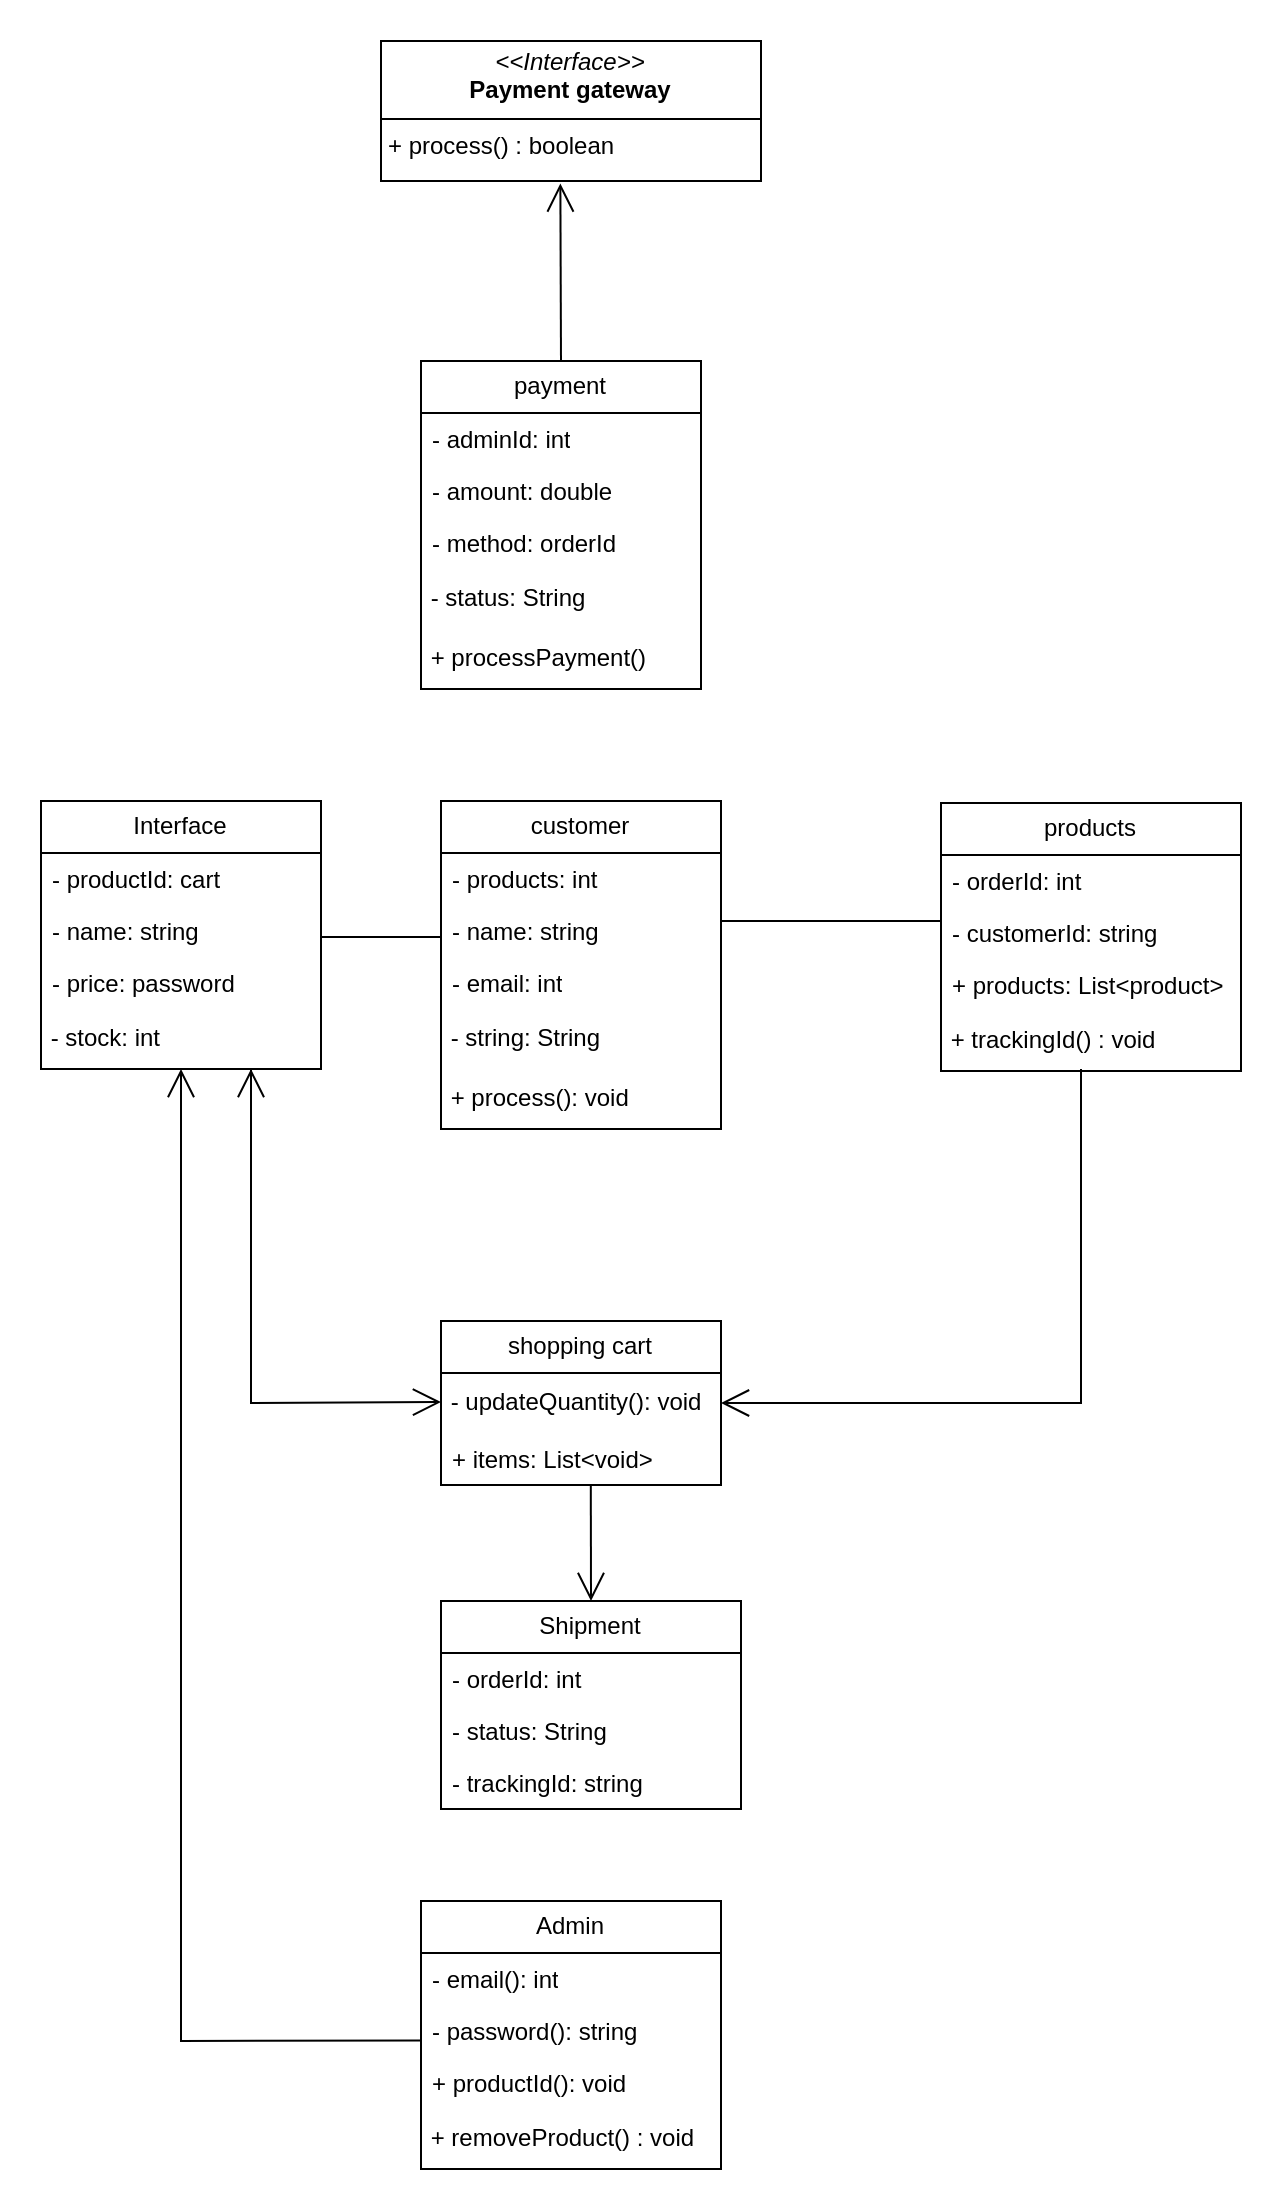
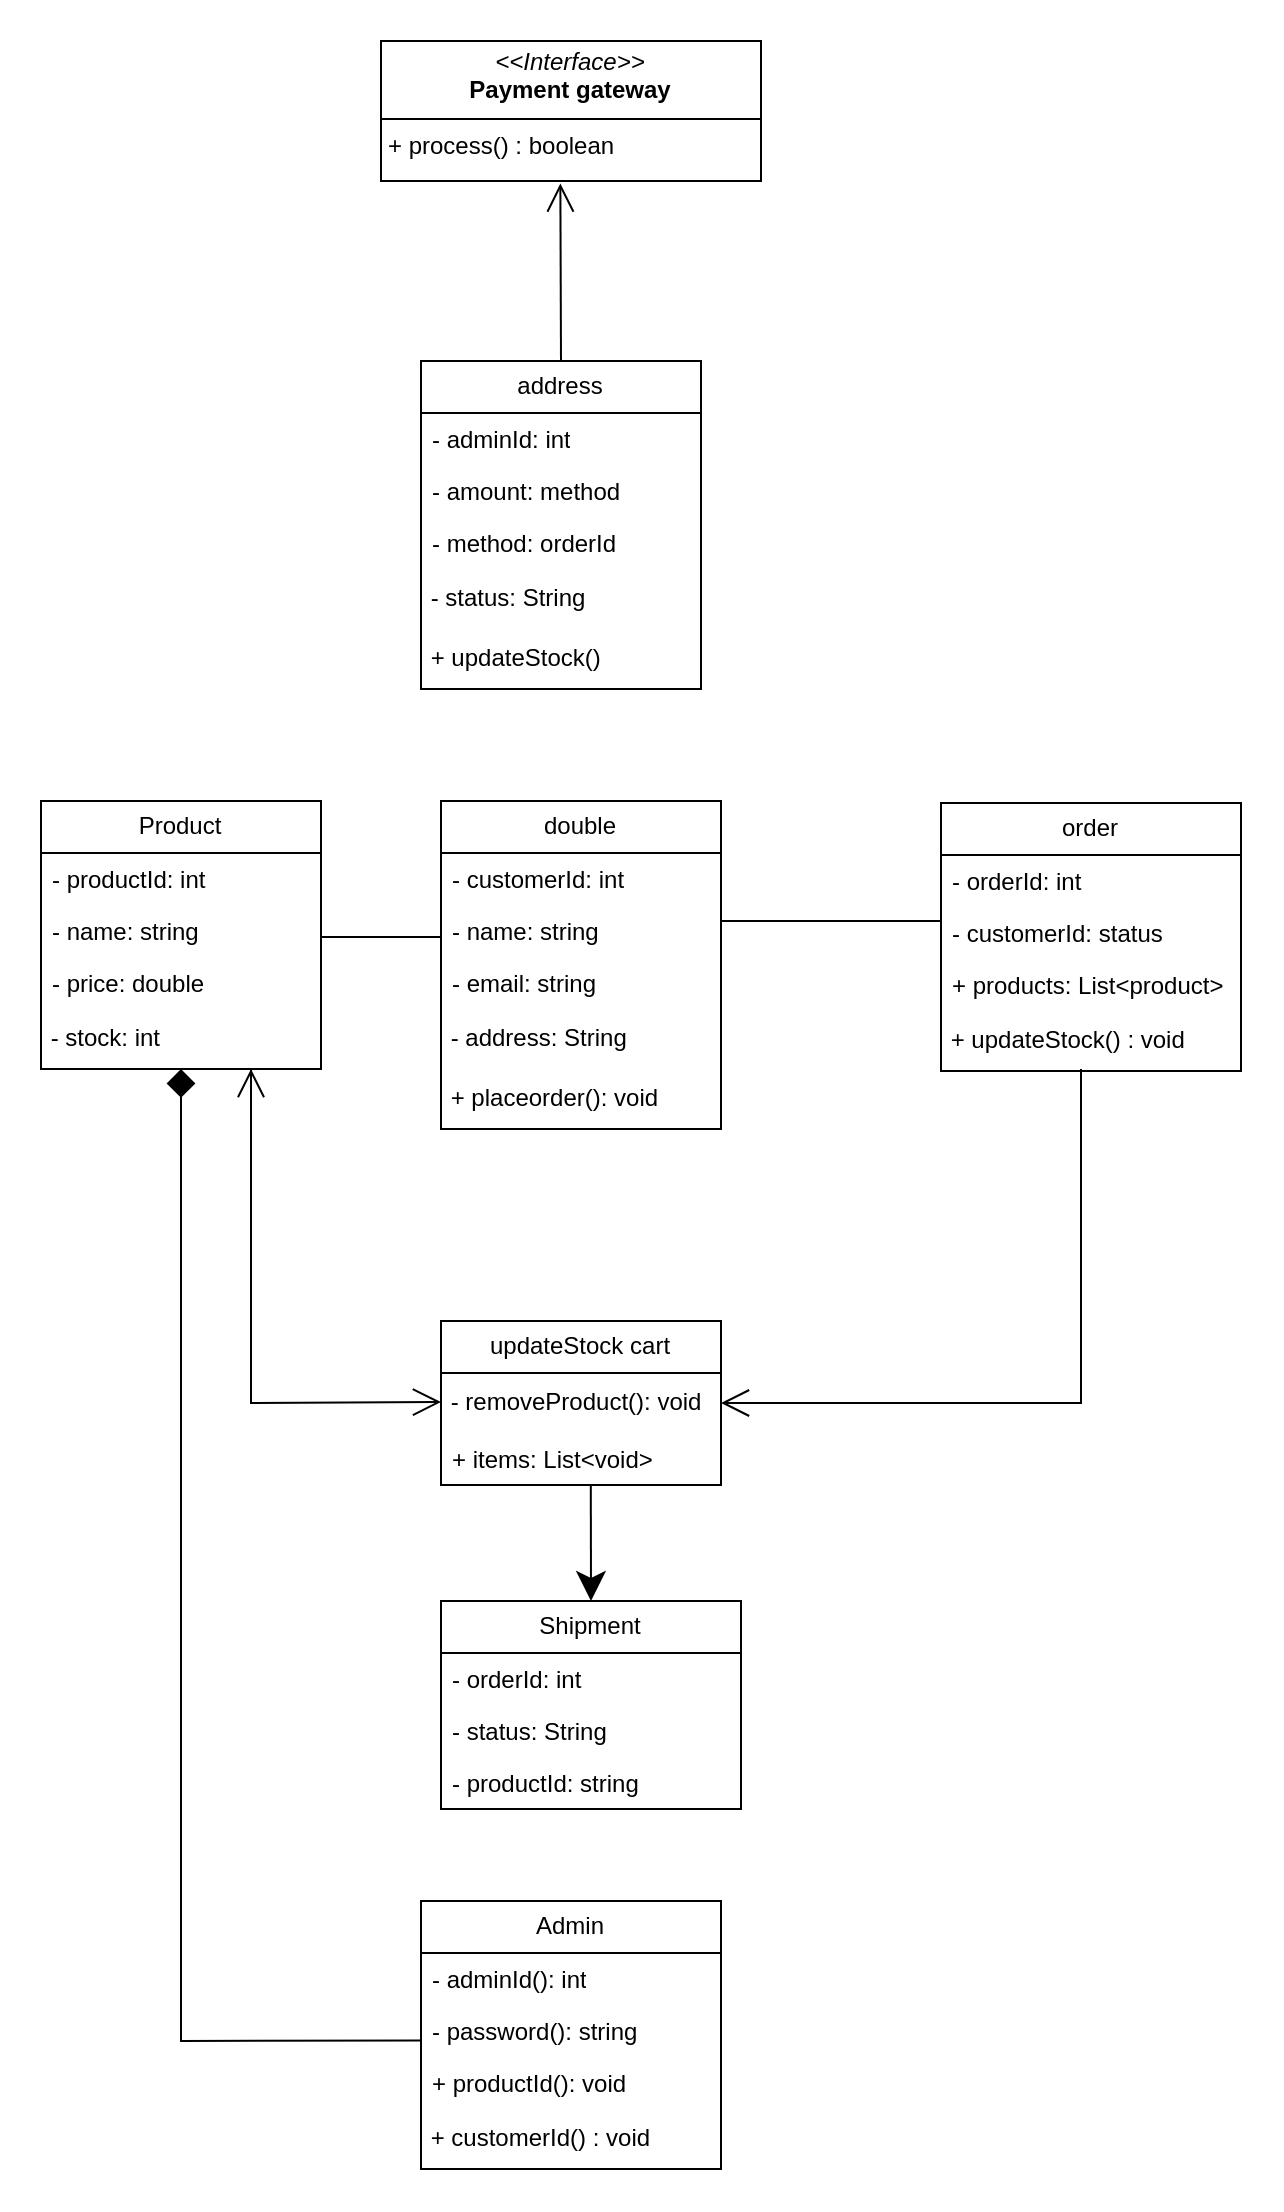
(561, 387) -> (561, 387)
(528, 493) -> (531, 493)
(543, 659) -> (523, 659)
(181, 827) -> (181, 827)
(581, 827) -> (581, 827)
(1091, 829) -> (1091, 829)
(158, 881) -> (148, 881)
(541, 881) -> (555, 881)
(1075, 935) -> (1078, 935)
(155, 985) -> (138, 985)
(515, 985) -> (535, 985)
(537, 1039) -> (547, 1039)
(1067, 1041) -> (1077, 1041)
(181, 1085) -> (181, 1097)
(547, 1099) -> (564, 1099)
(581, 1347) -> (581, 1347)
(583, 1403) -> (583, 1403)
(591, 1584) -> (591, 1577)
(572, 1785) -> (568, 1785)
(508, 1981) -> (525, 1981)
(571, 2139) -> (551, 2139)
